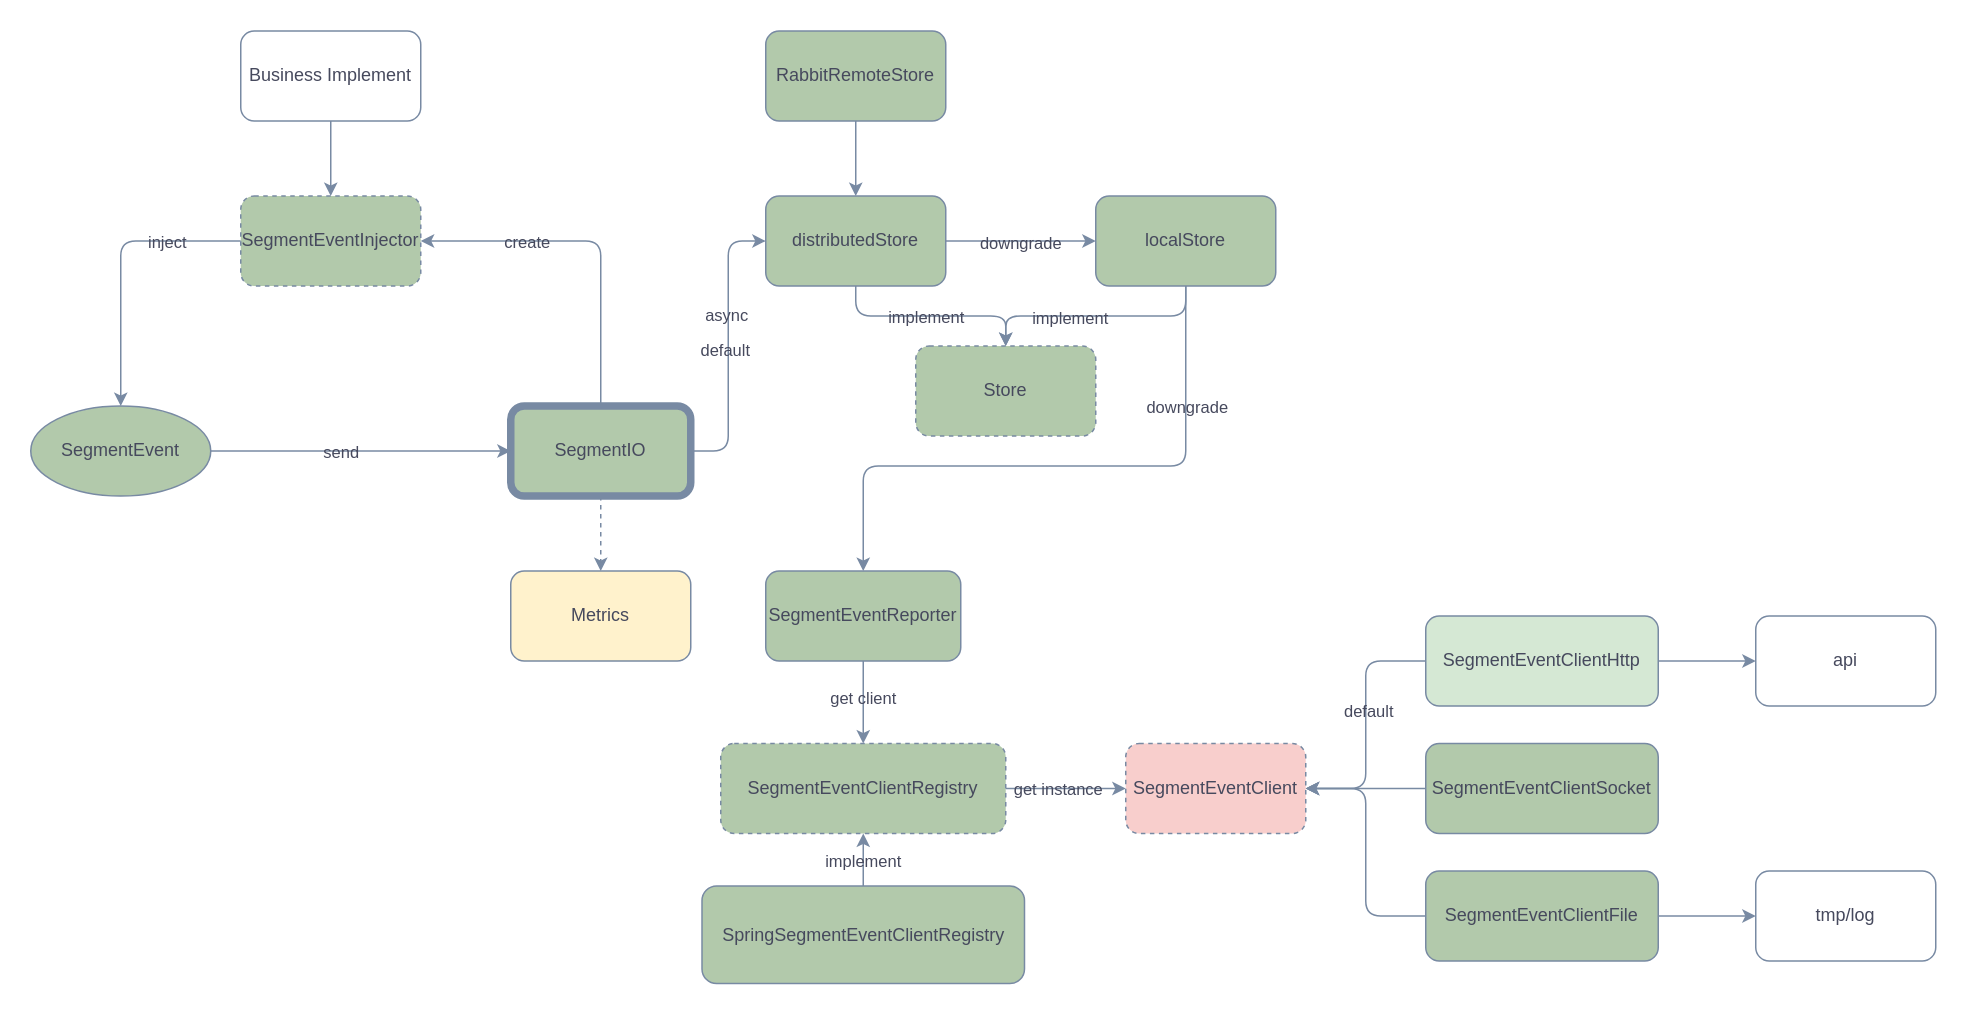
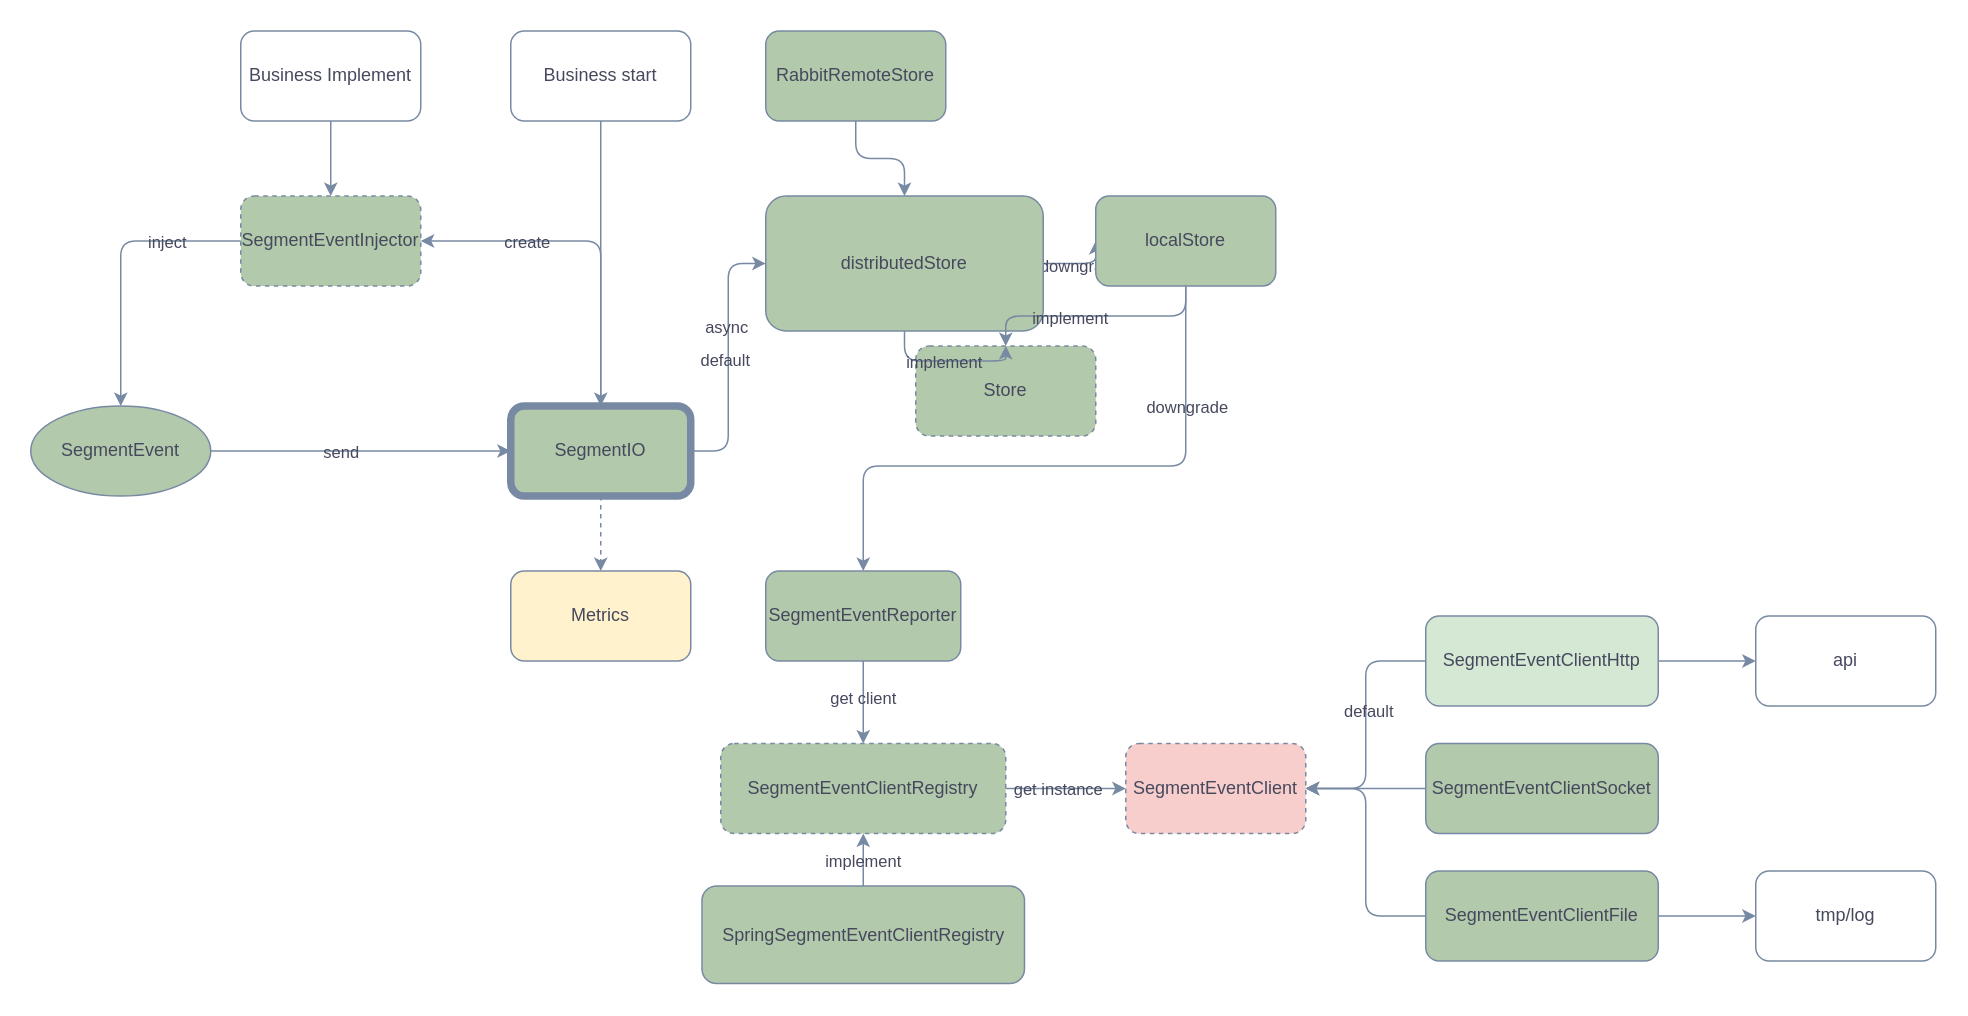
none -> (601, 76)
none -> (601, 184)
(856, 241) -> (905, 263)
